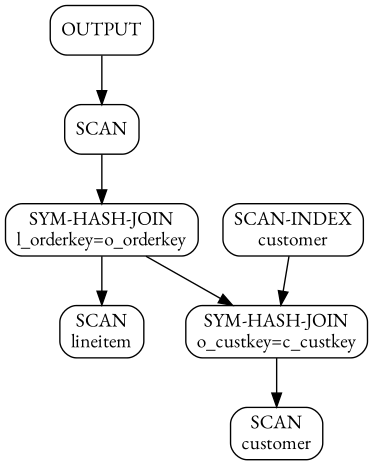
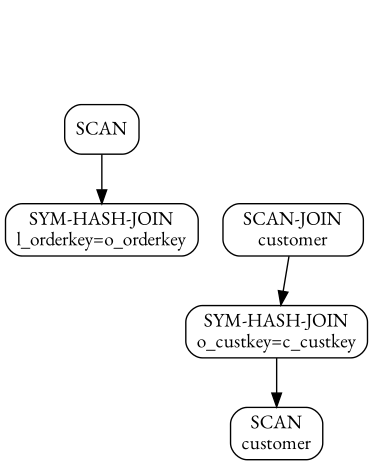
(102, 30) -> none
(293, 230) -> (293, 230)
(183, 277) -> none
(102, 332) -> none
